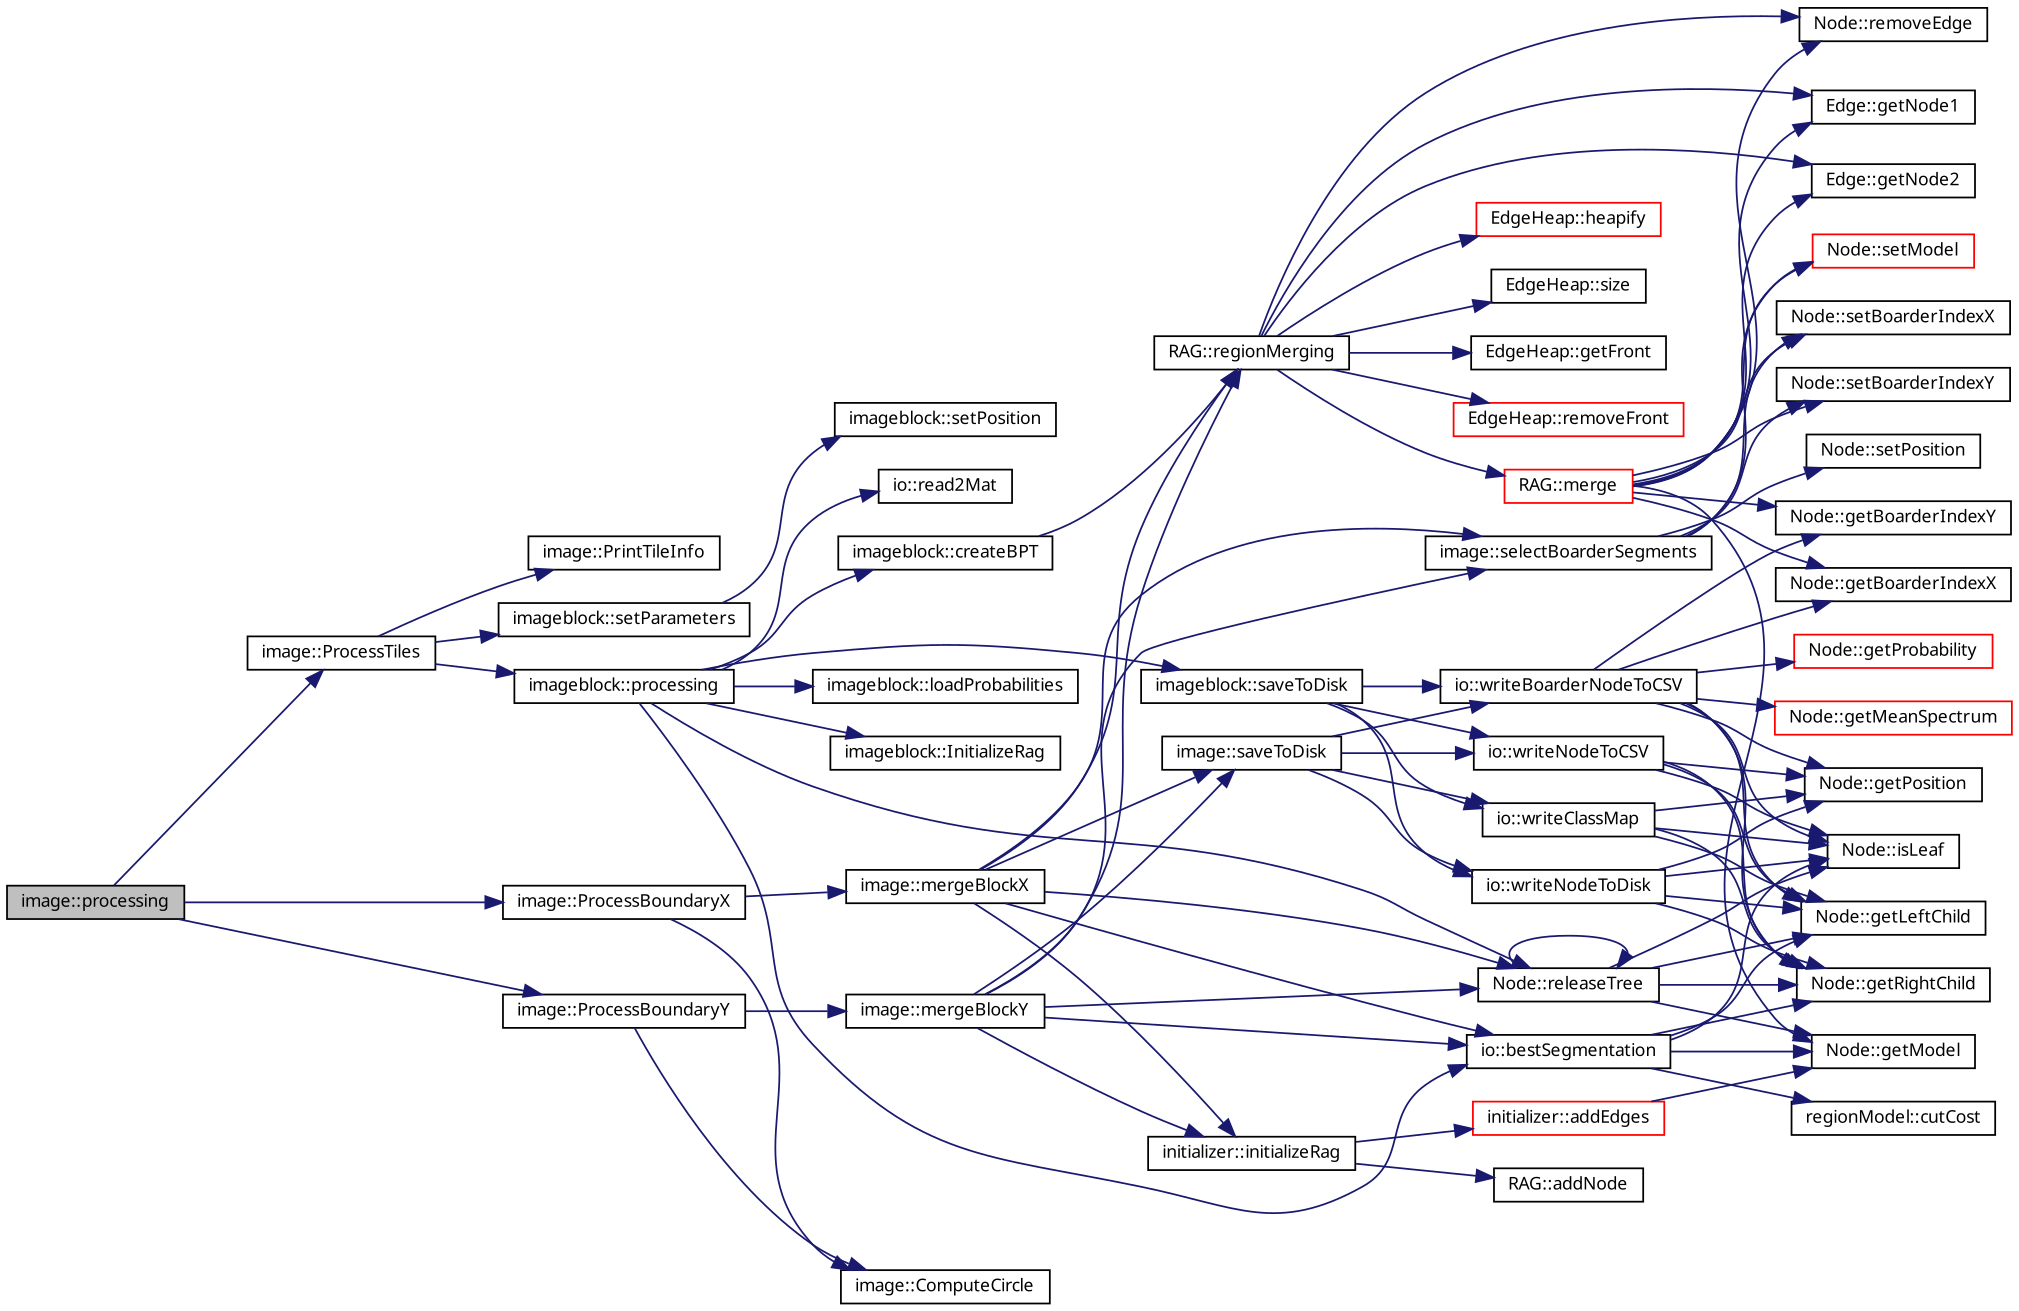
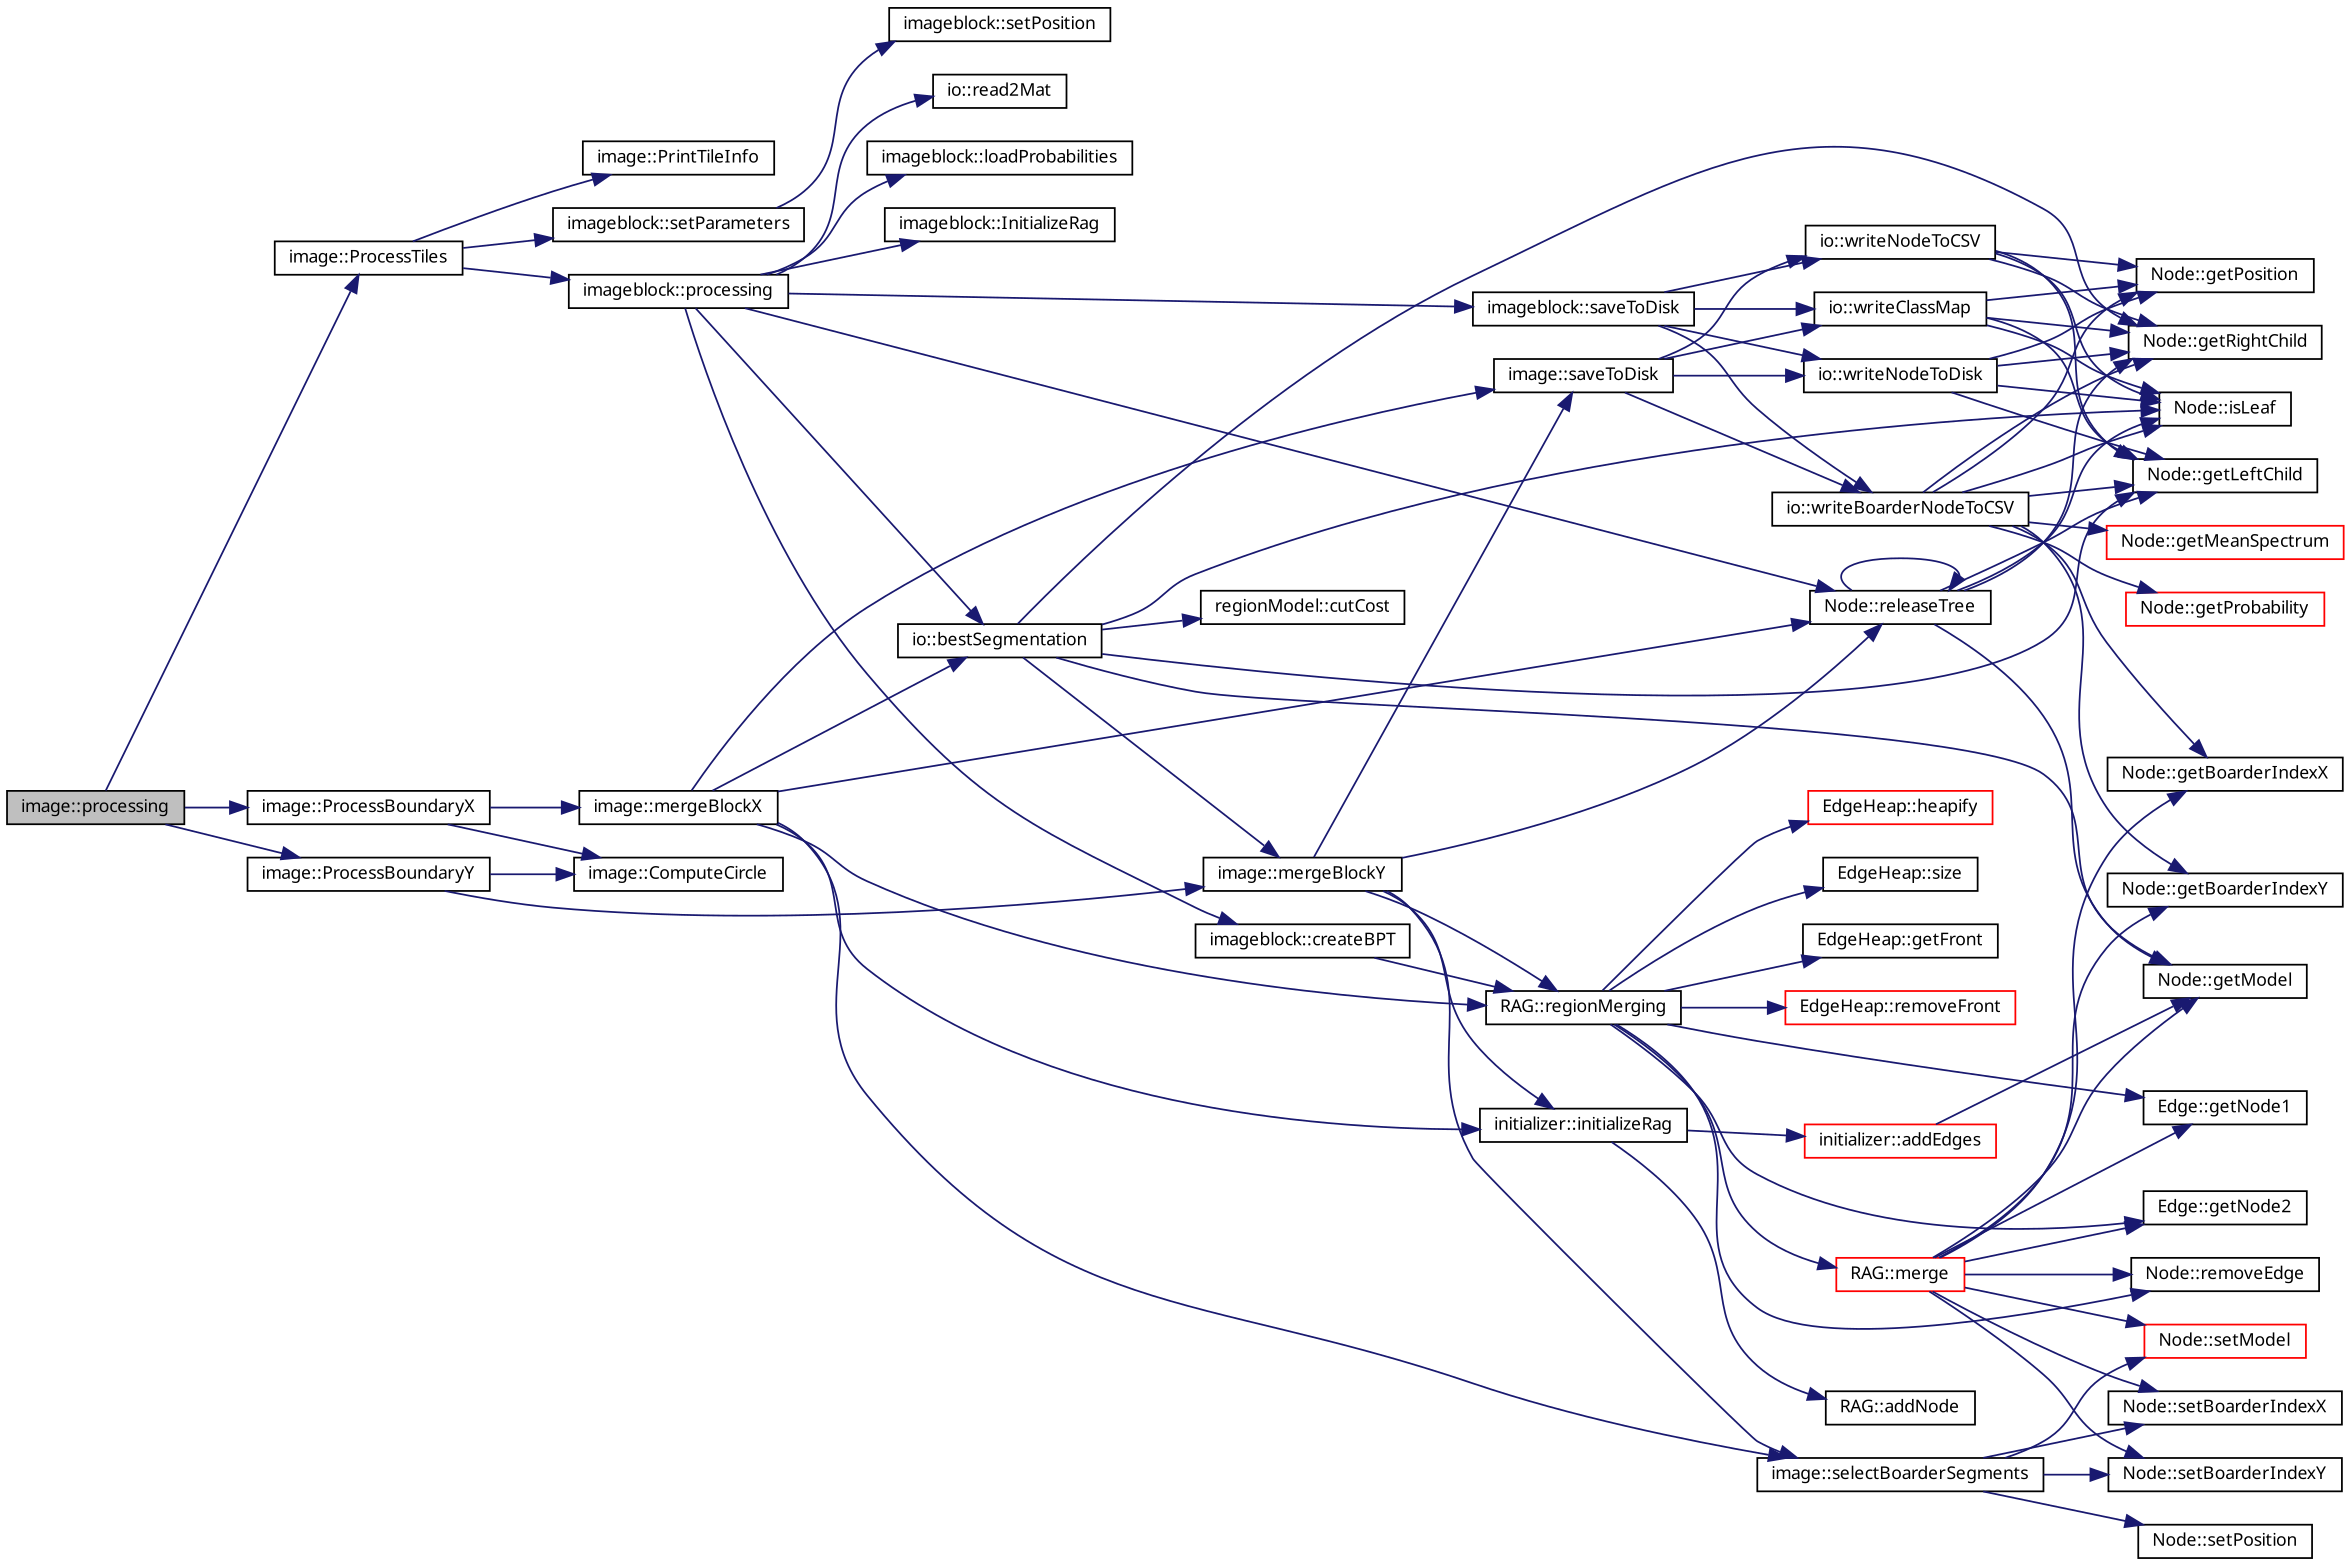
(1247, 1031) -> (1144, 752)
